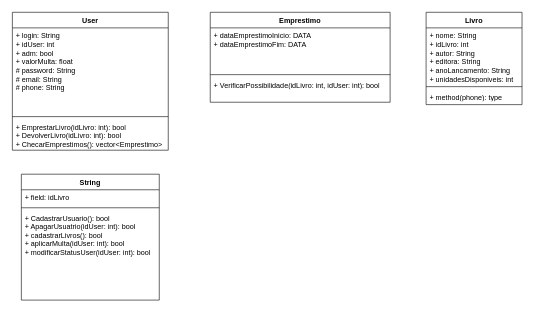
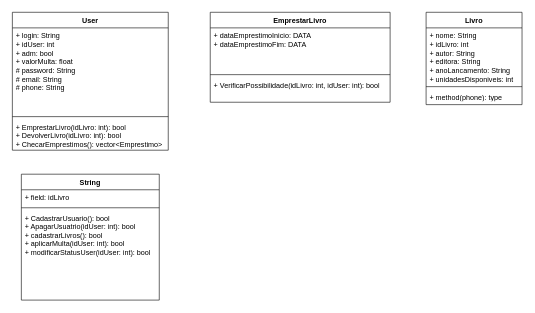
(300, 21) -> (300, 21)
